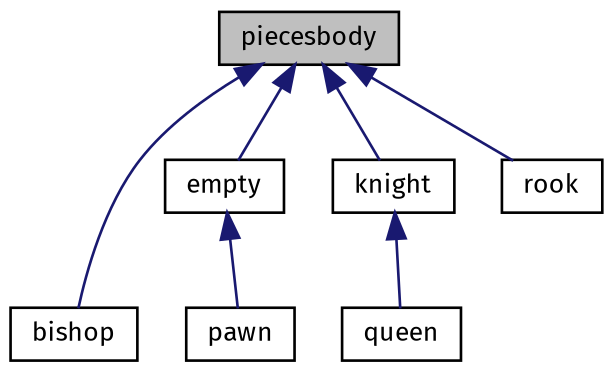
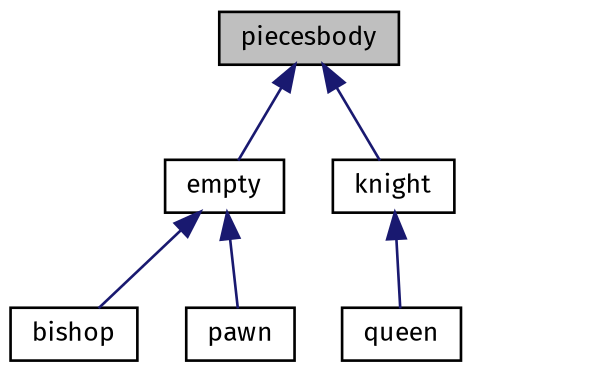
(131, 173) -> (140, 269)
(552, 186) -> none
